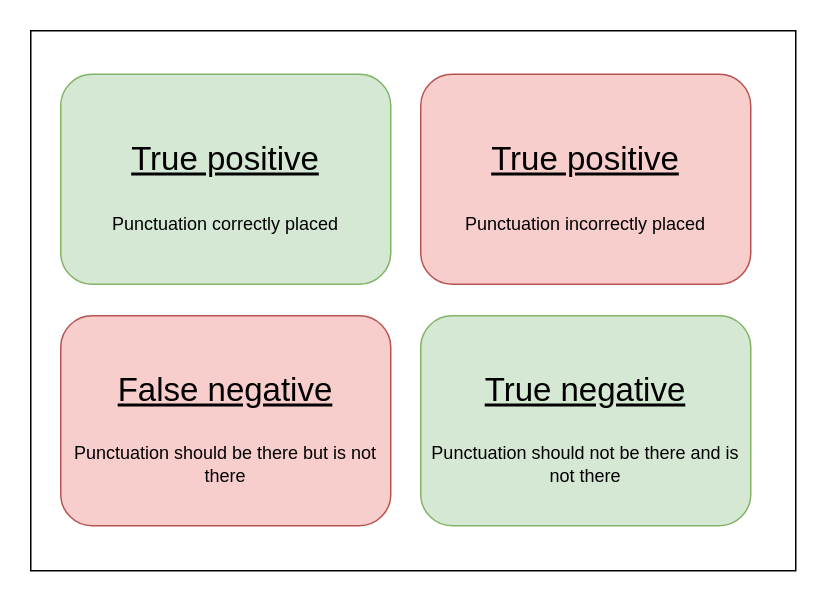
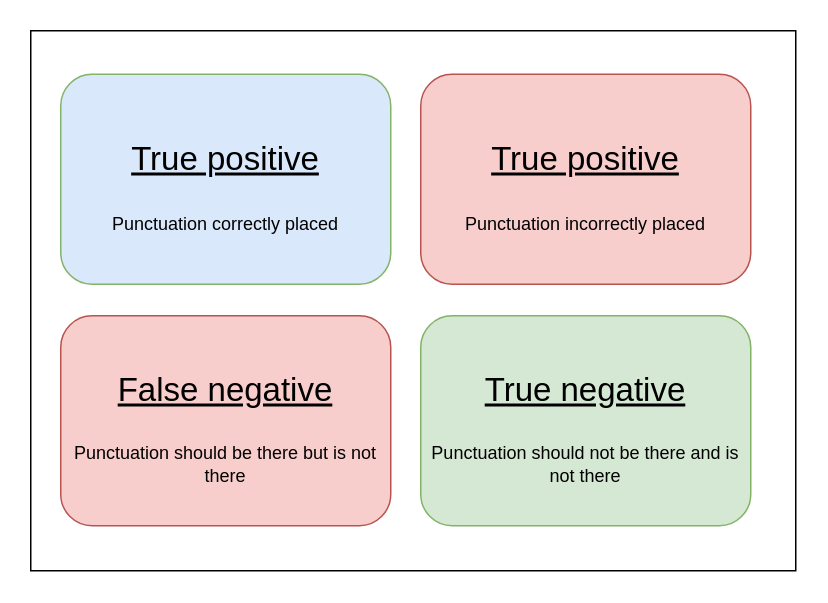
(226, 179) -> (226, 179)
